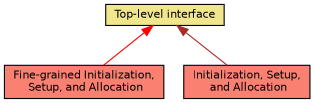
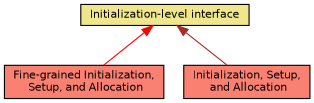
(165, 15) -> (165, 15)
